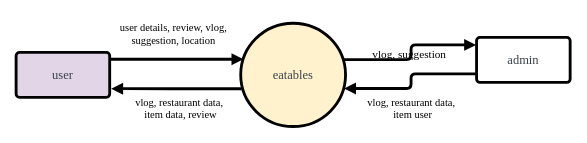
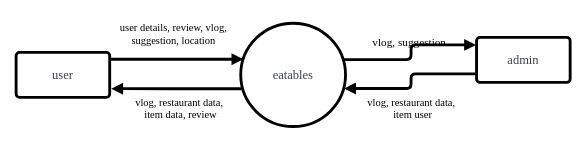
(409, 53) -> (409, 42)
(62, 75) -> (62, 75)
(293, 75) -> (293, 75)
